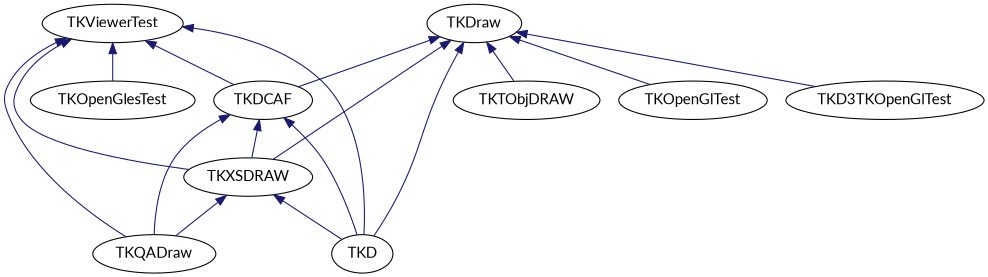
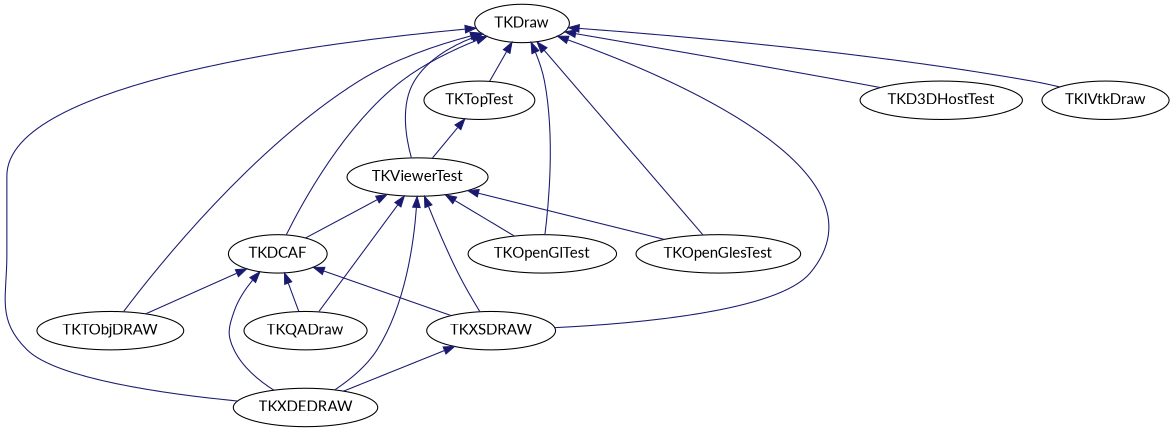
none -> (413, 83)
none -> (479, 100)
(885, 100) -> (941, 100)
none -> (1105, 100)
none -> (624, 143)
none -> (485, 218)
(197, 219) -> none
(362, 254) -> (306, 407)
none -> (191, 293)
